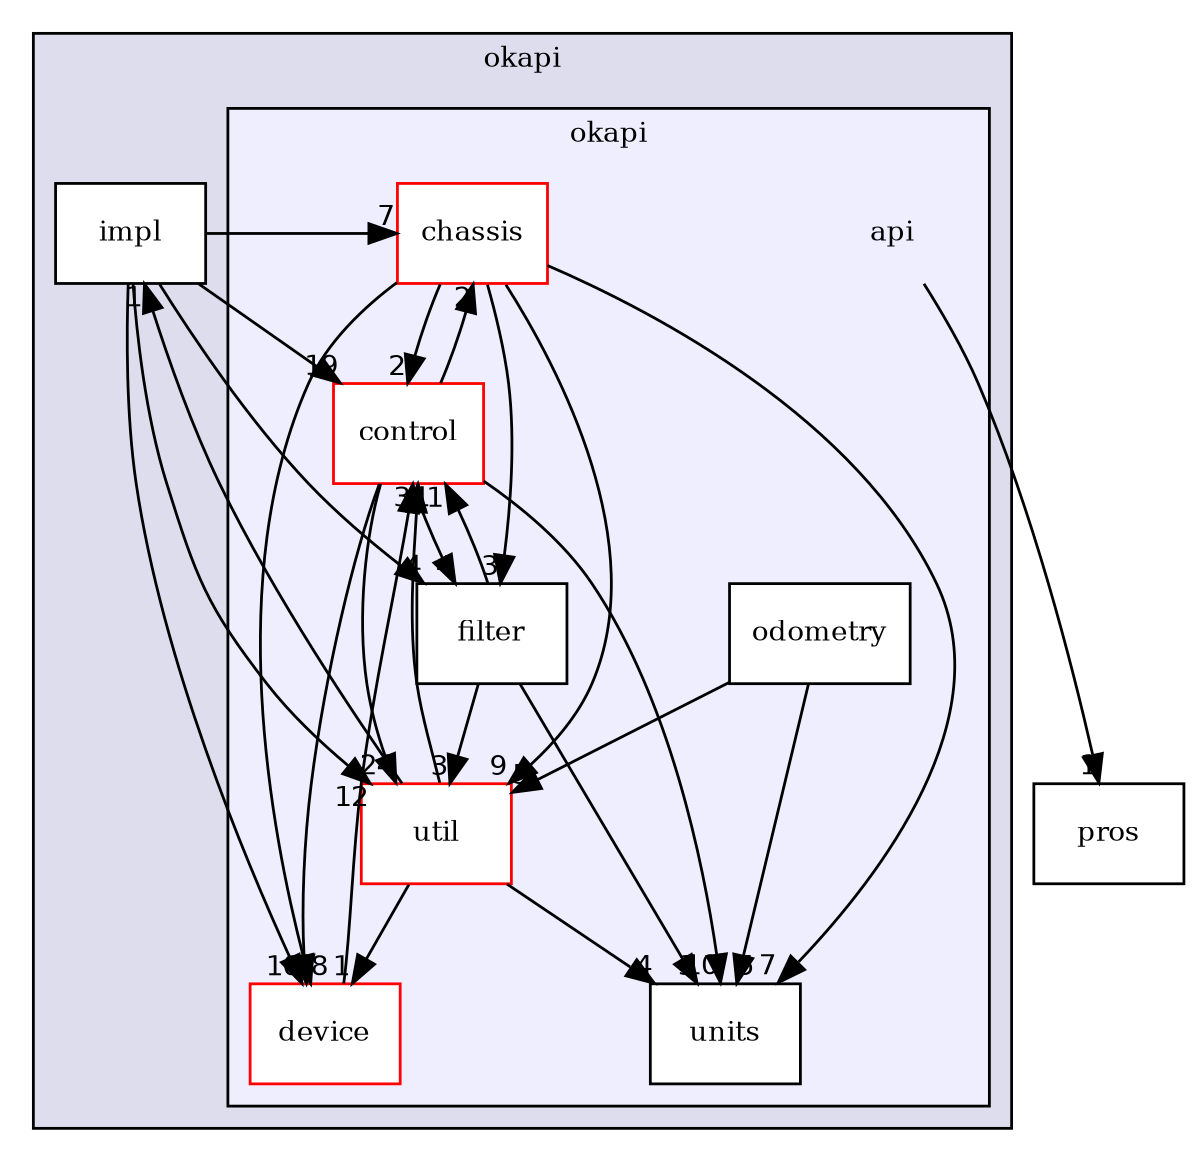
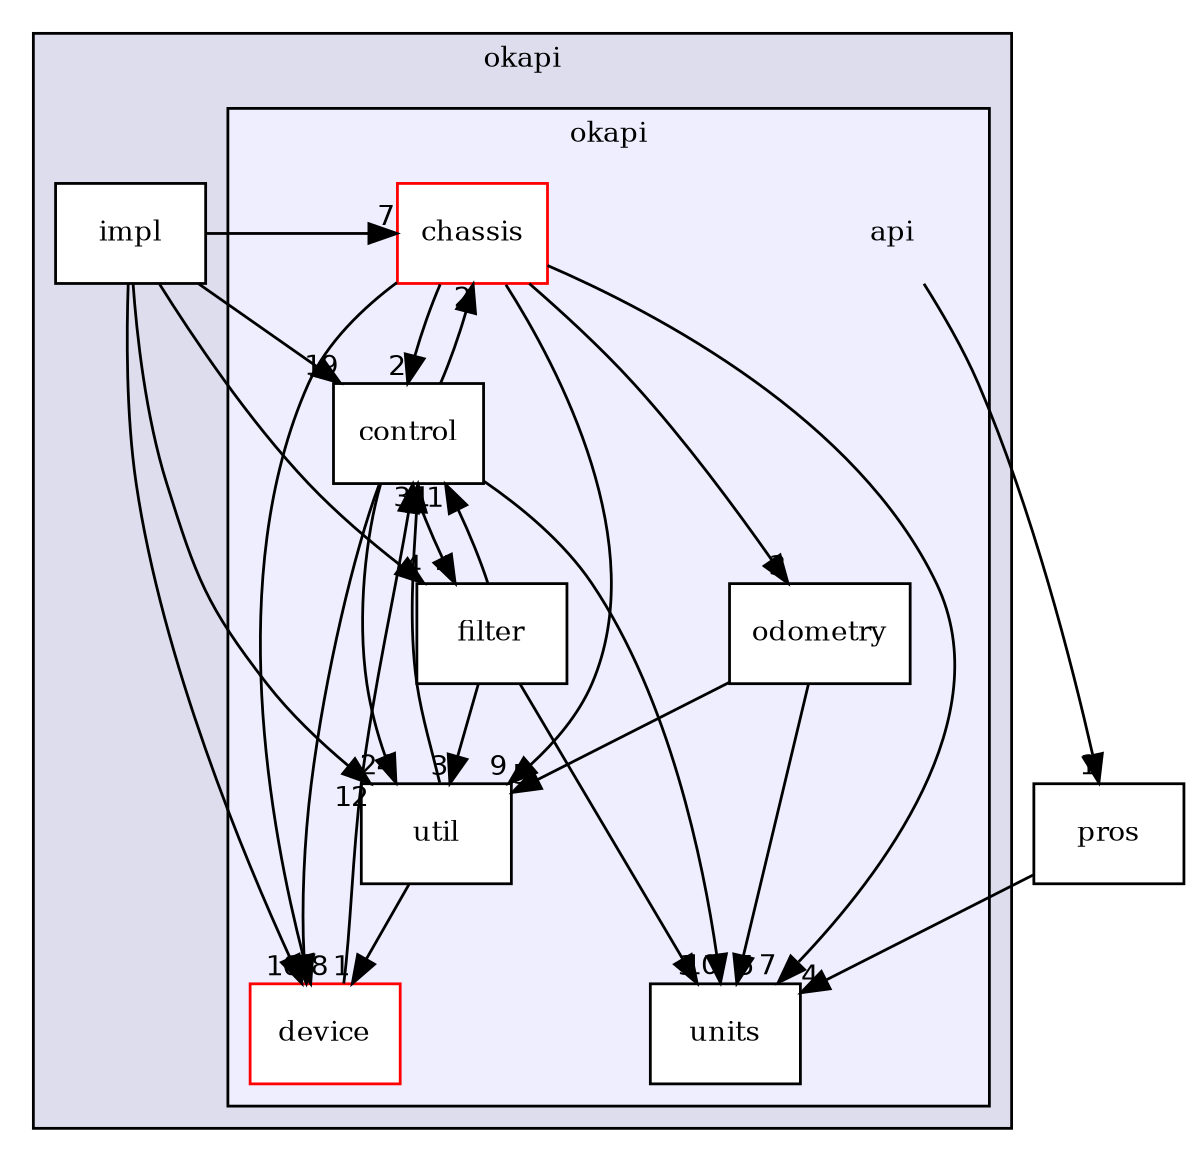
(511, 419) -> (660, 413)
(409, 434) -> (409, 434)
(245, 533) -> none
(436, 834) -> (436, 834)
(569, 926) -> (930, 927)
